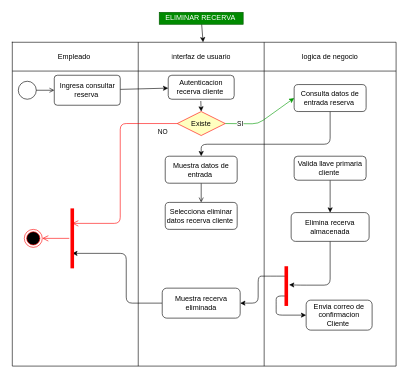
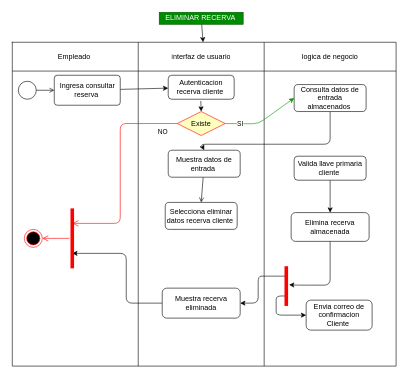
(330, 98) -> (330, 98)
(201, 170) -> (204, 164)
